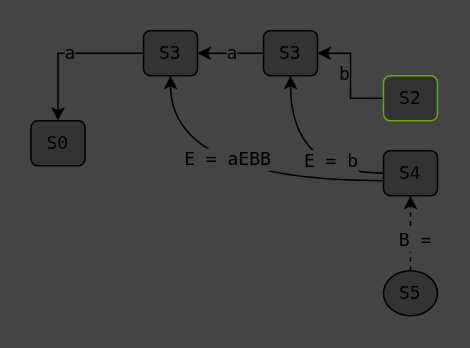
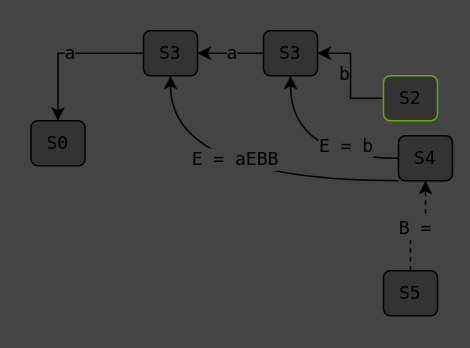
(410, 173) -> (425, 158)
(410, 293) -> (410, 293)
